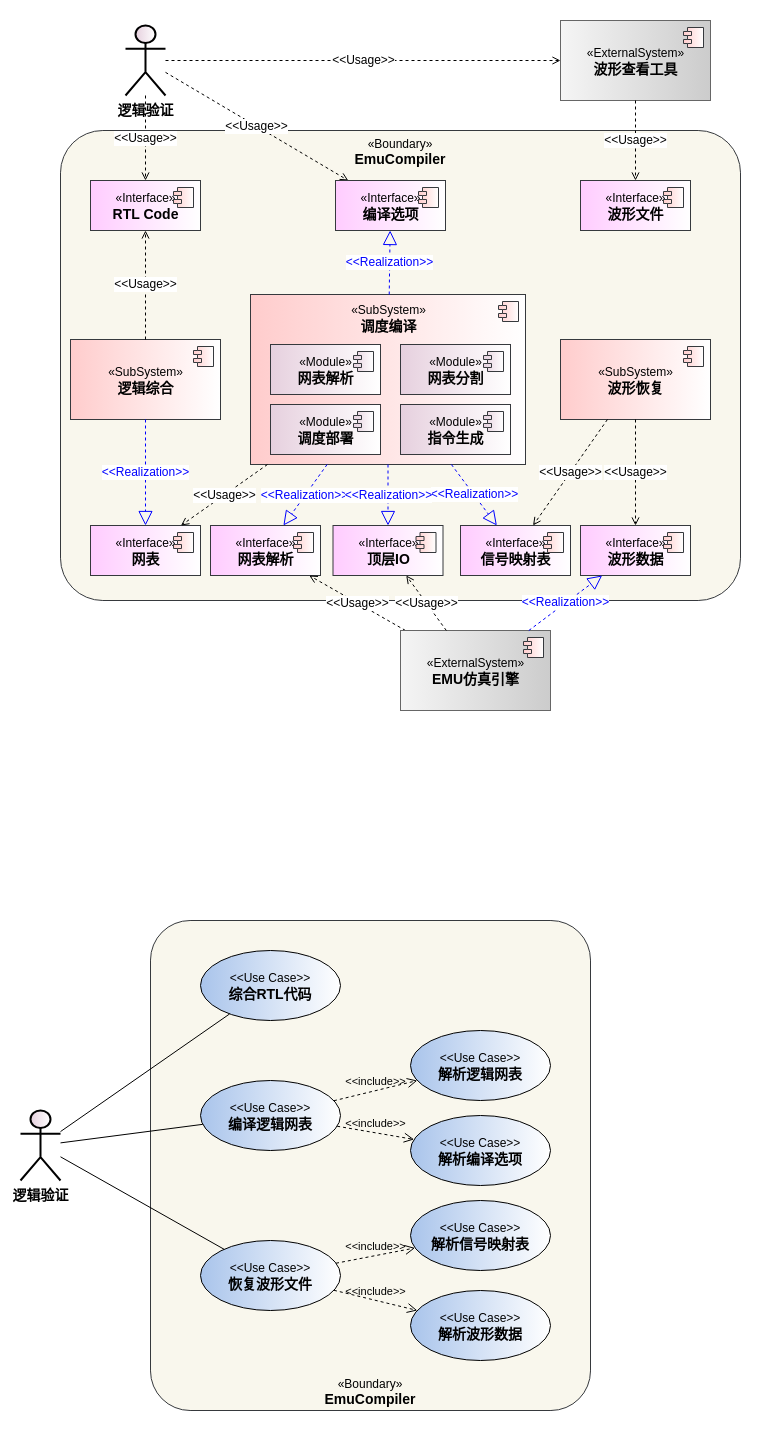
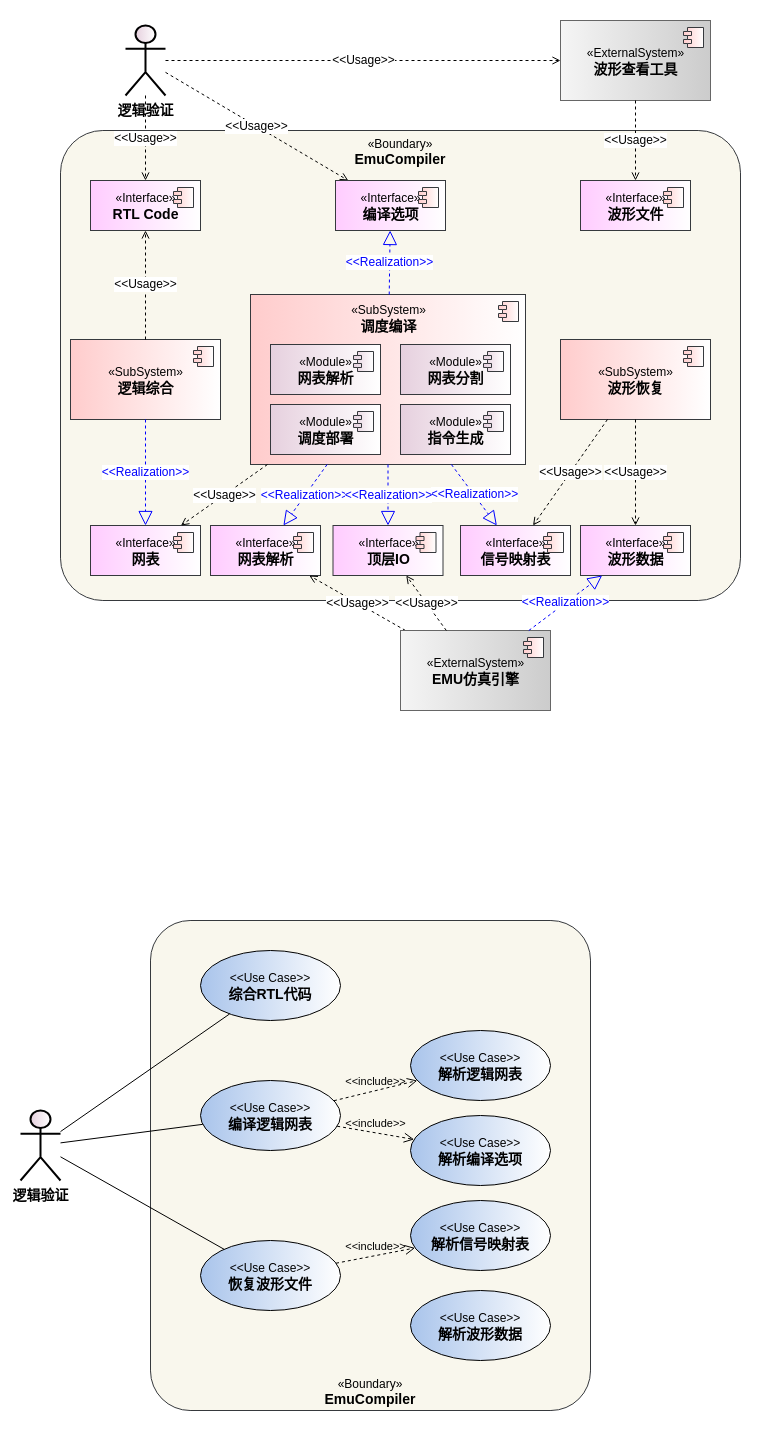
(374, 1300) -> none
